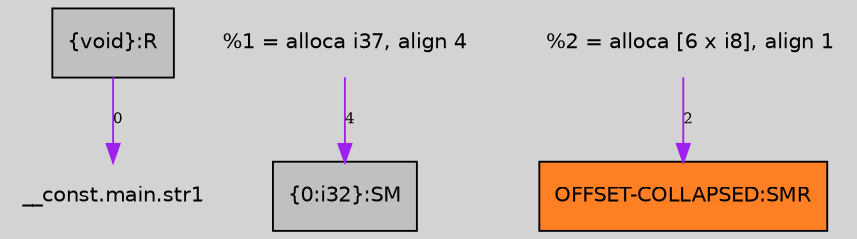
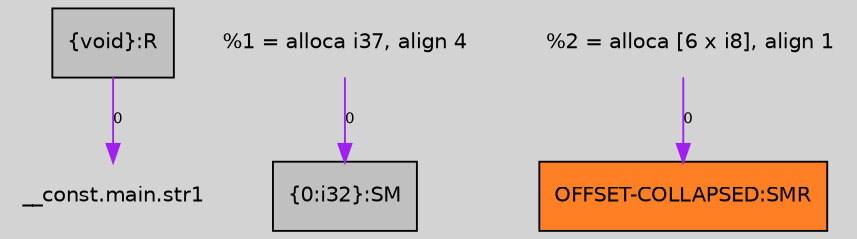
(351, 120) -> (351, 120)
(689, 120) -> (689, 120)
